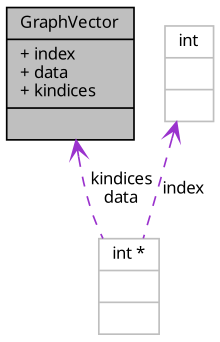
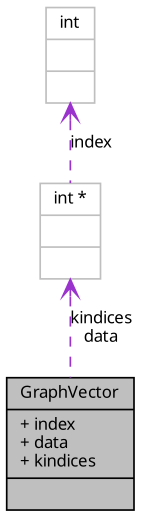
(88, 199) -> (70, 337)
